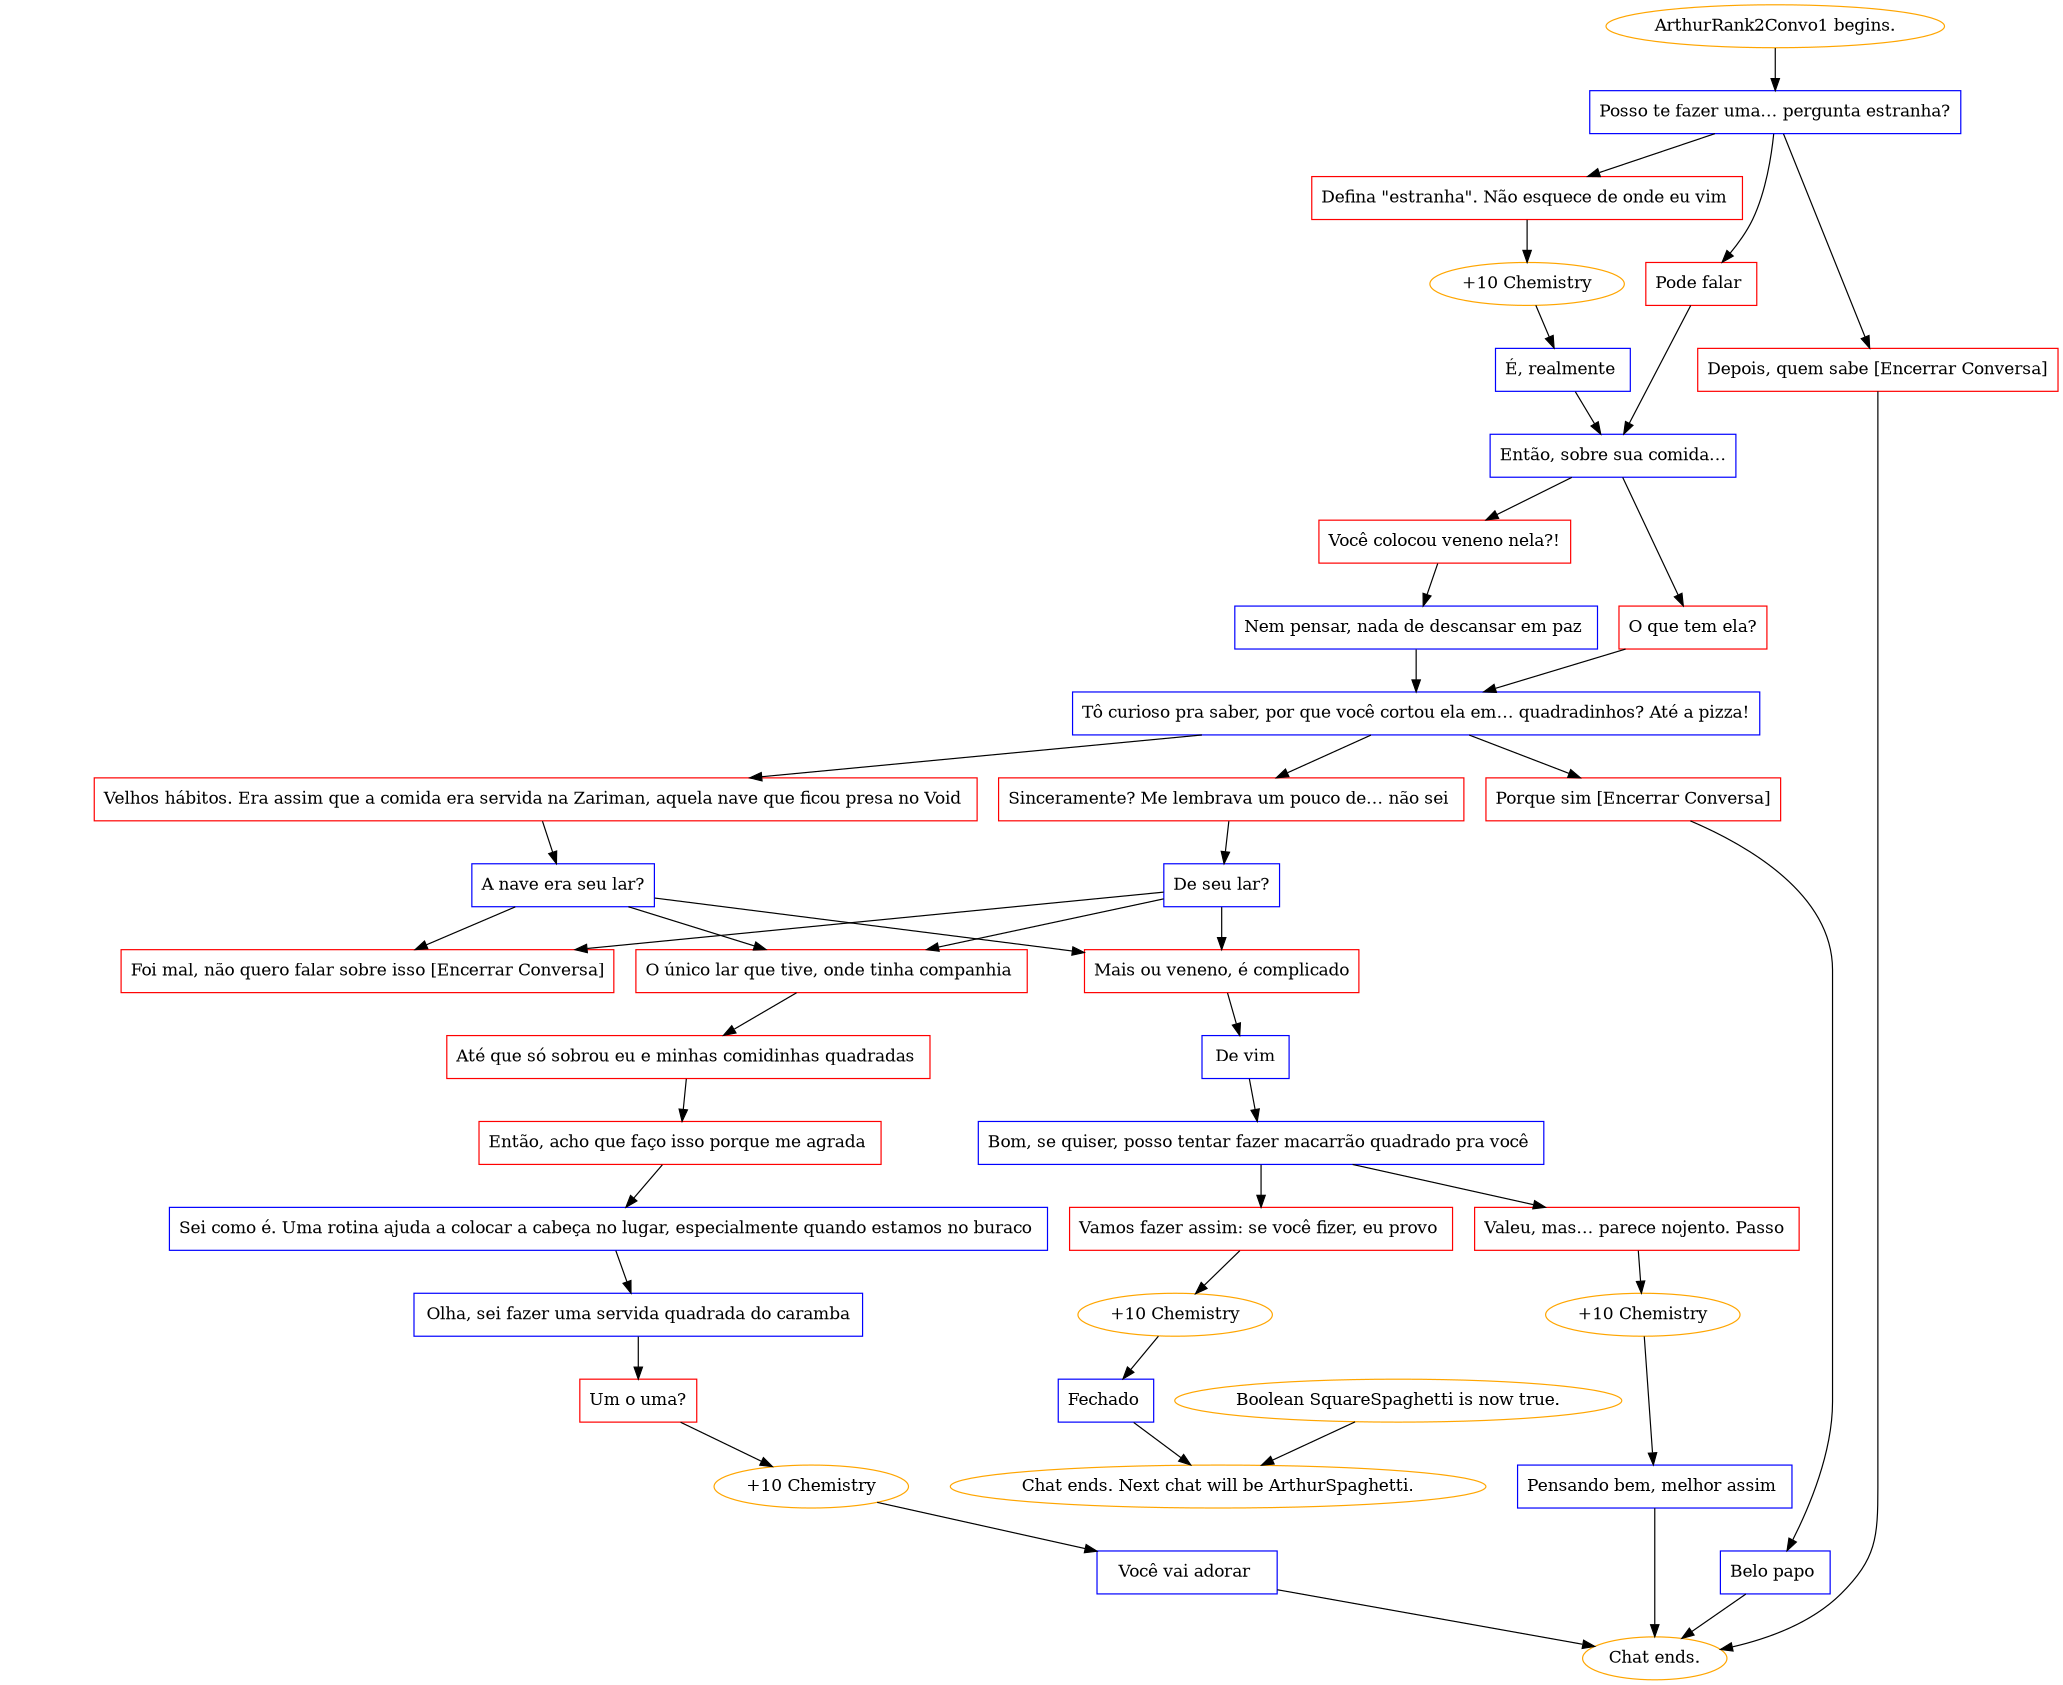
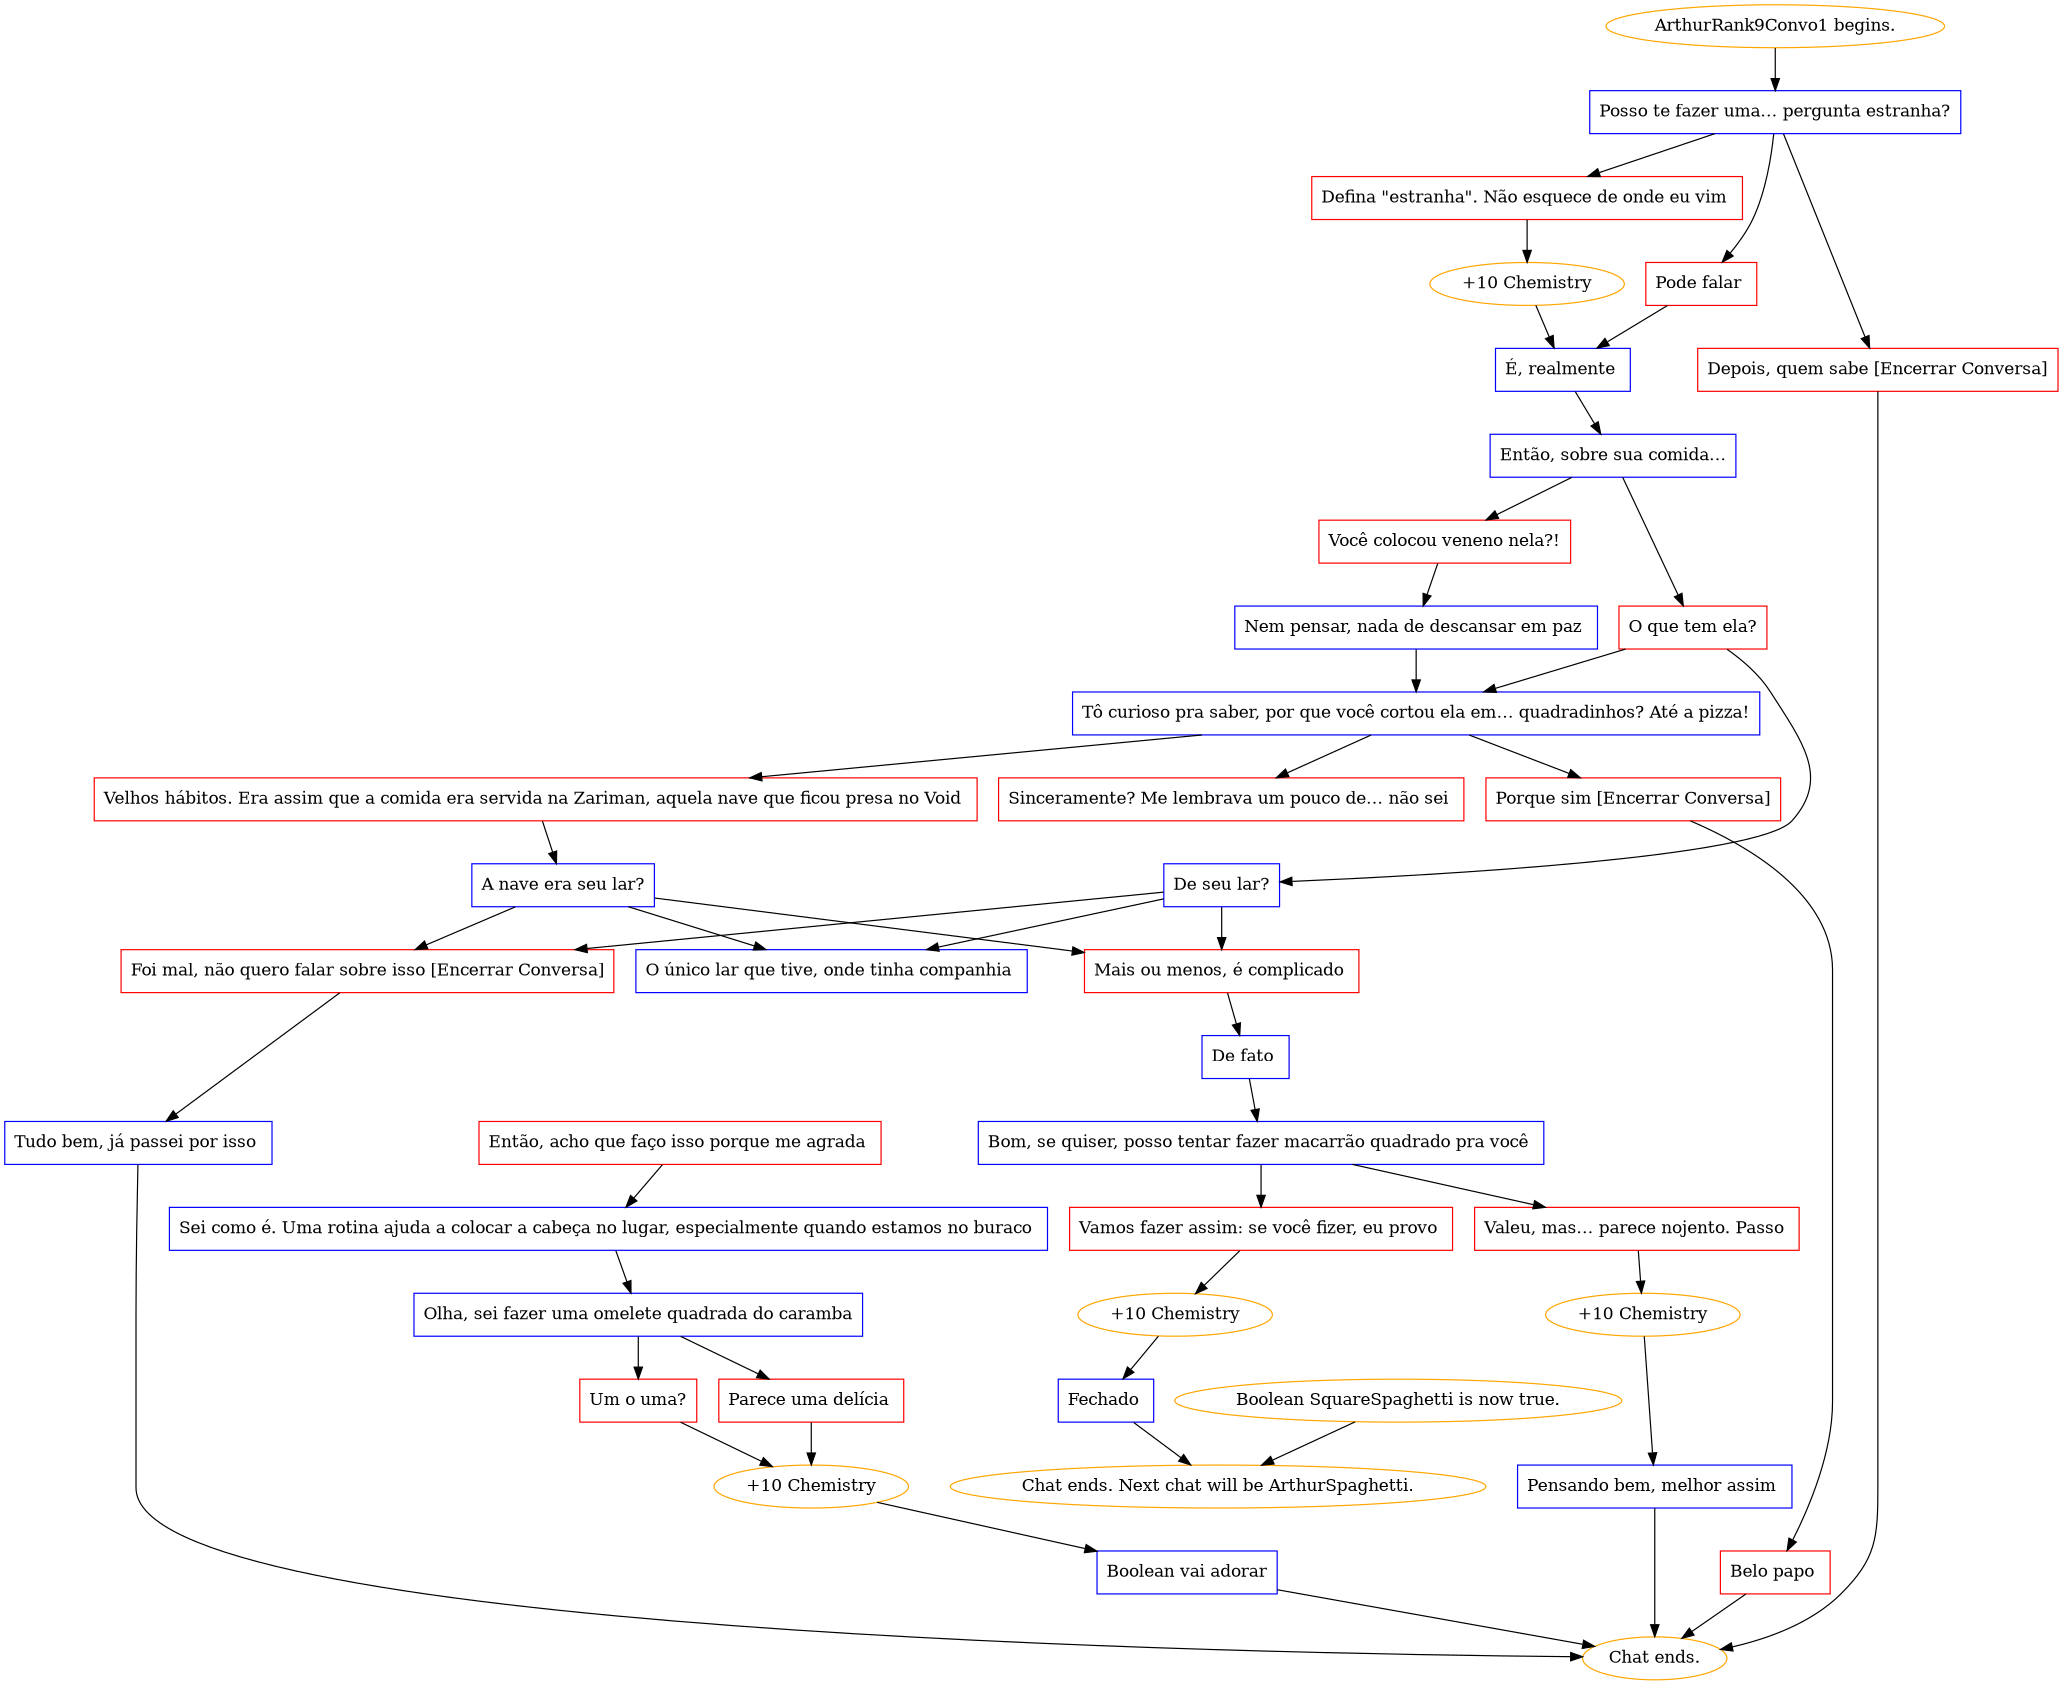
(1775, 26) -> (1775, 26)
(1660, 364) -> (1637, 324)
(1227, 836) -> (1647, 856)
(832, 971) -> (832, 971)
(1222, 971) -> (1222, 971)
(688, 1057) -> none
(1246, 1057) -> (1246, 1057)
none -> (138, 1143)
(638, 1315) -> (638, 1315)
none -> (811, 1401)
(1187, 1572) -> (1187, 1572)
(1775, 1572) -> (1775, 1572)
